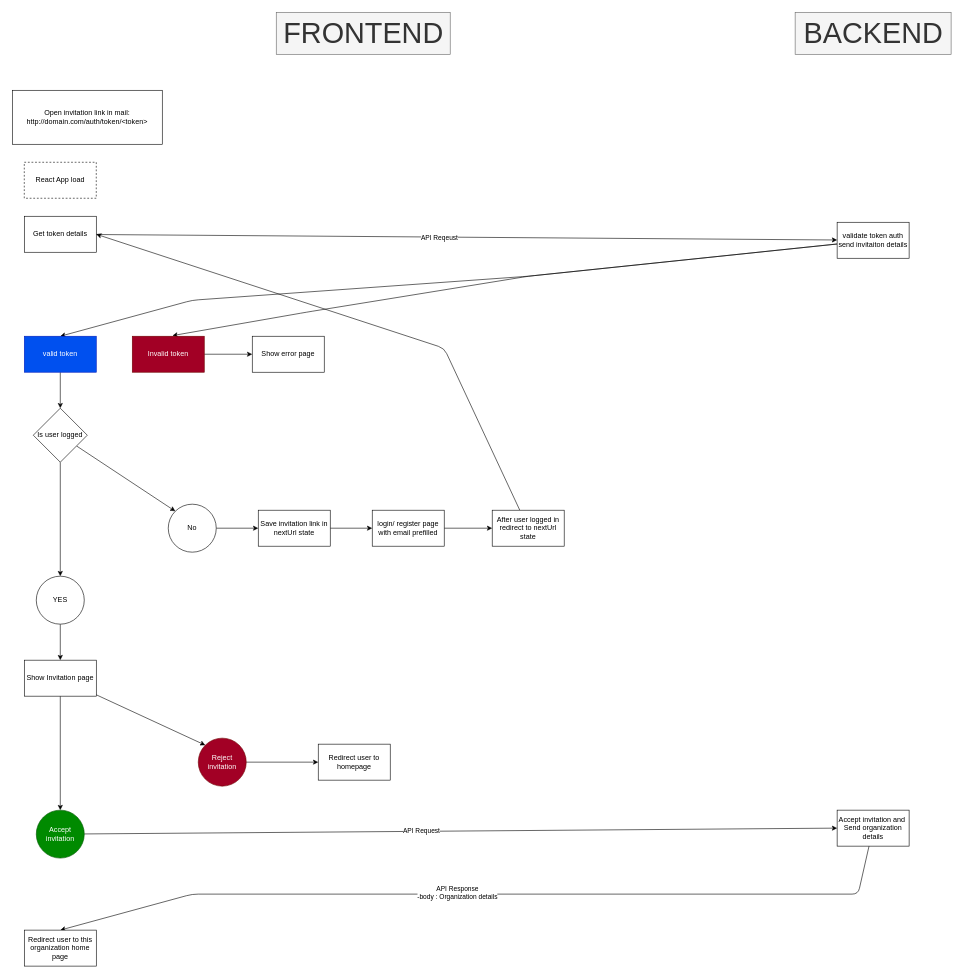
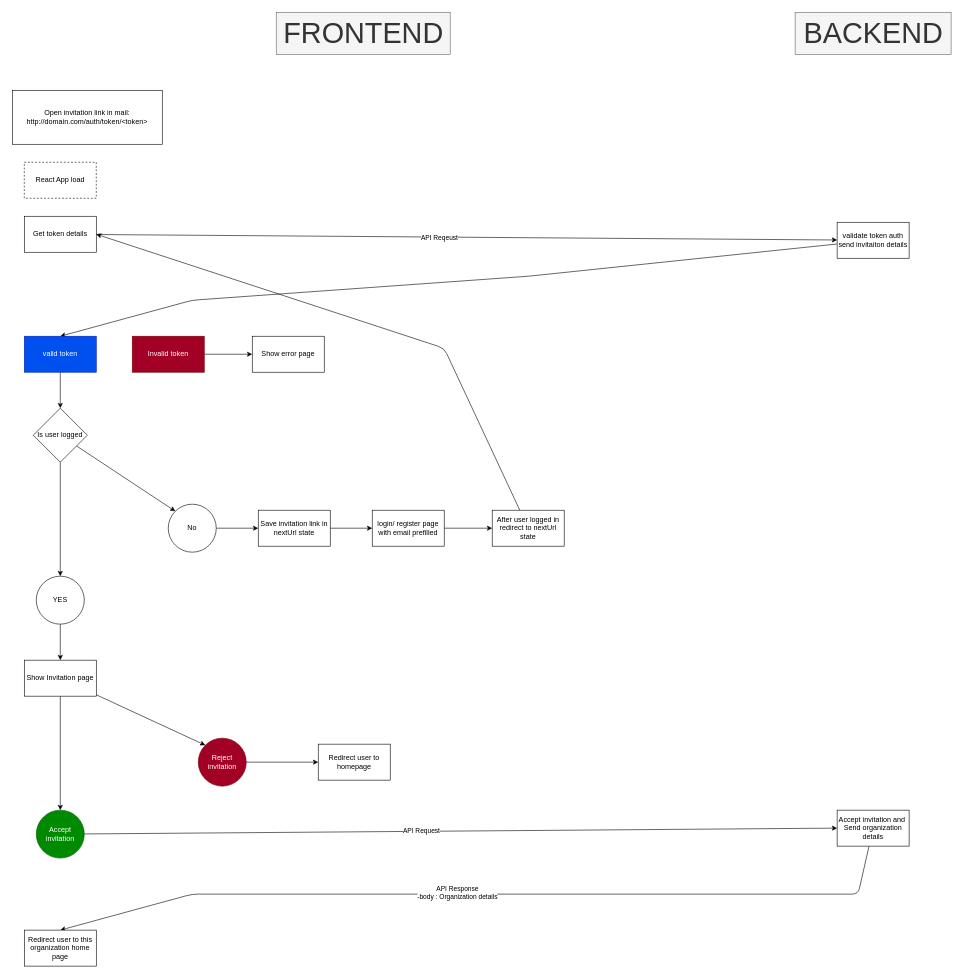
(347, 306) -> none
